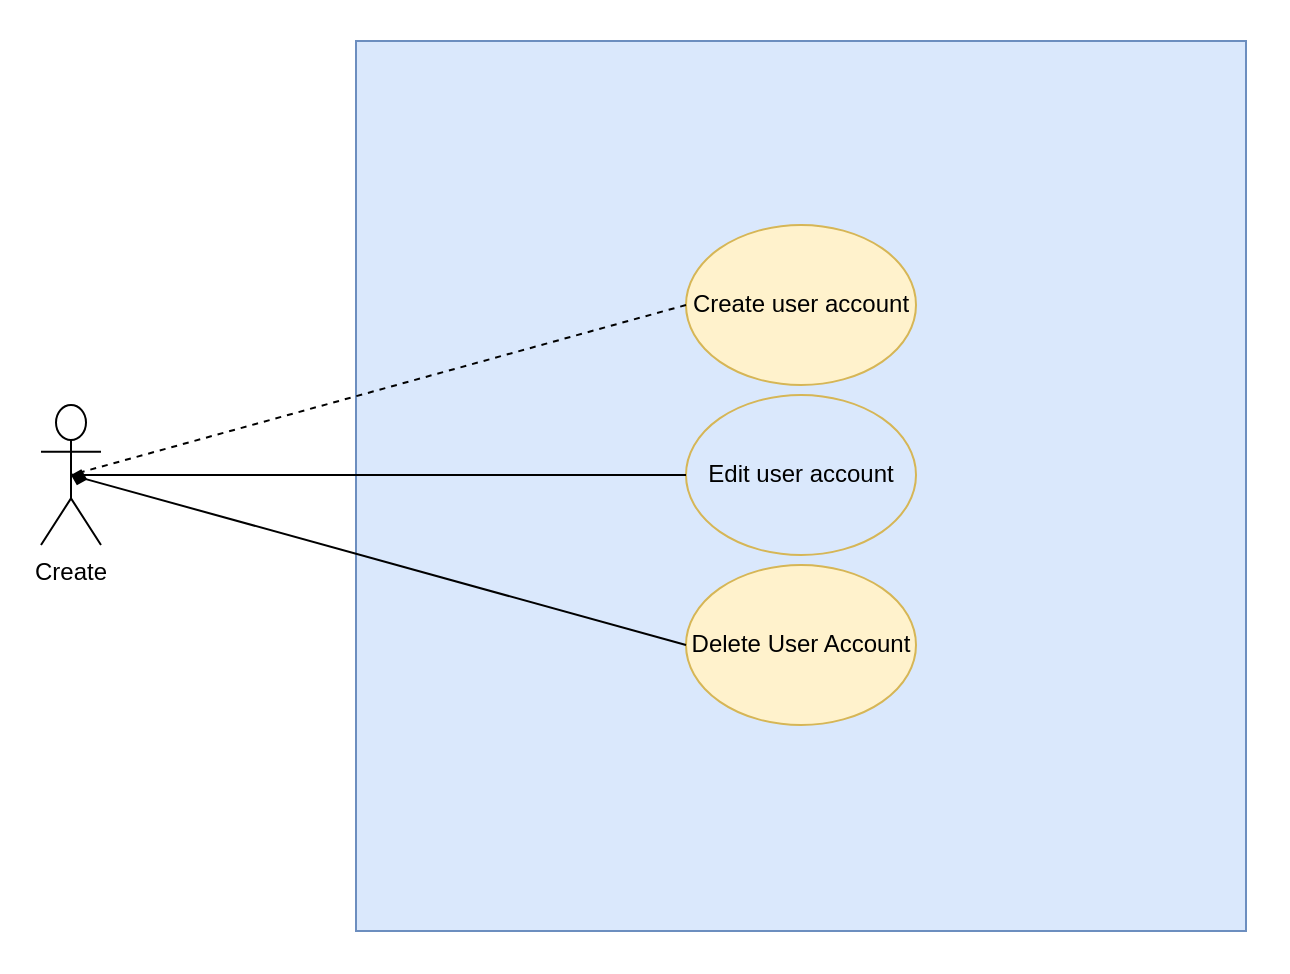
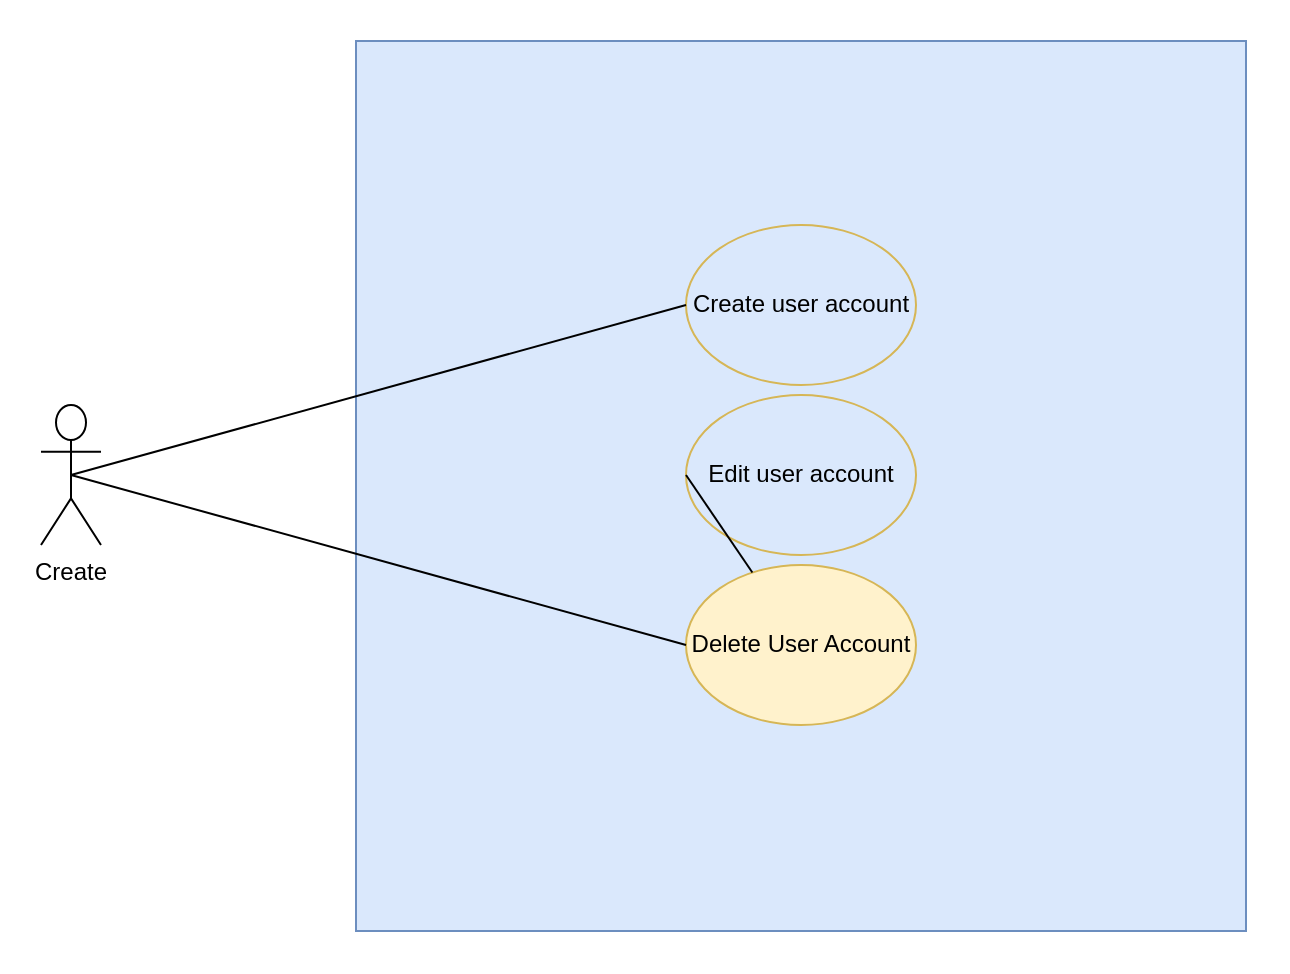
(801, 305) -> (801, 305)
(388, 387) -> (388, 387)
(388, 475) -> (719, 523)
(109, 486) -> (87, 480)
